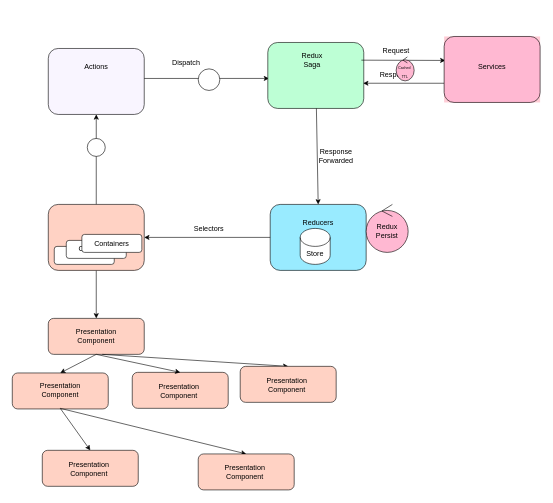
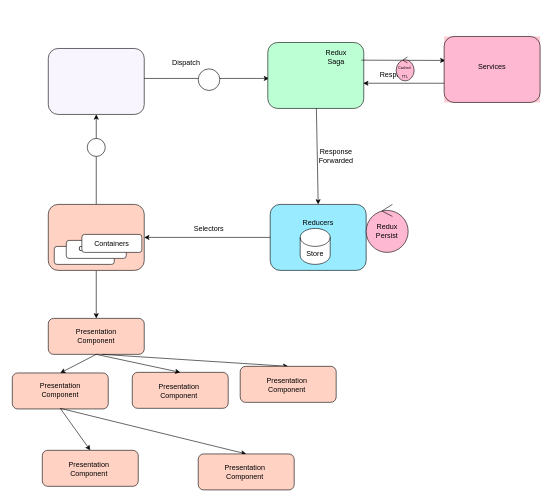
(396, 51) -> none
(312, 60) -> (336, 57)
(96, 66) -> none
